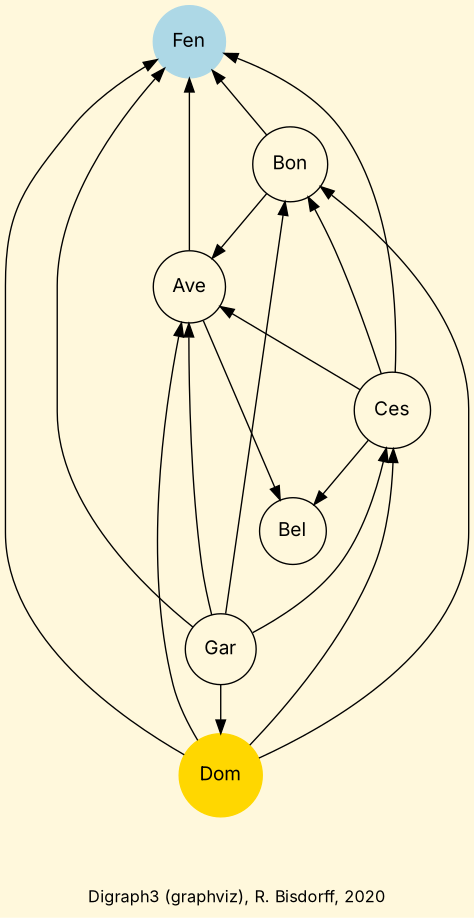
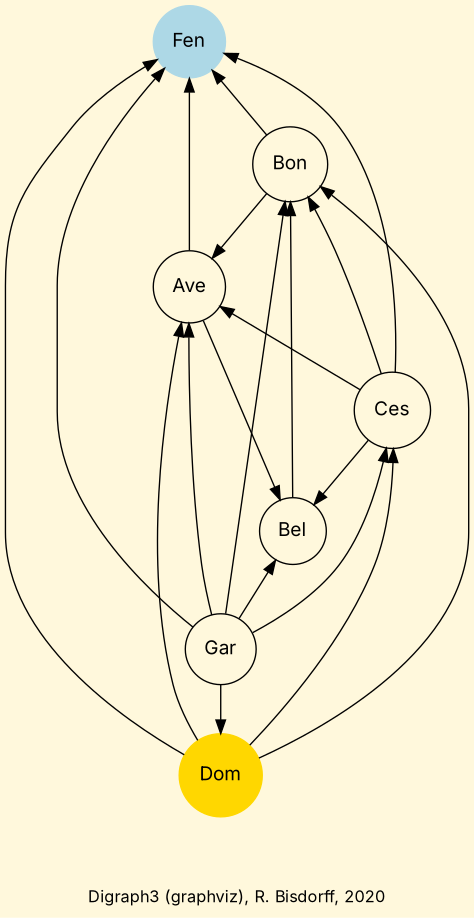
none -> (292, 364)
none -> (254, 595)
